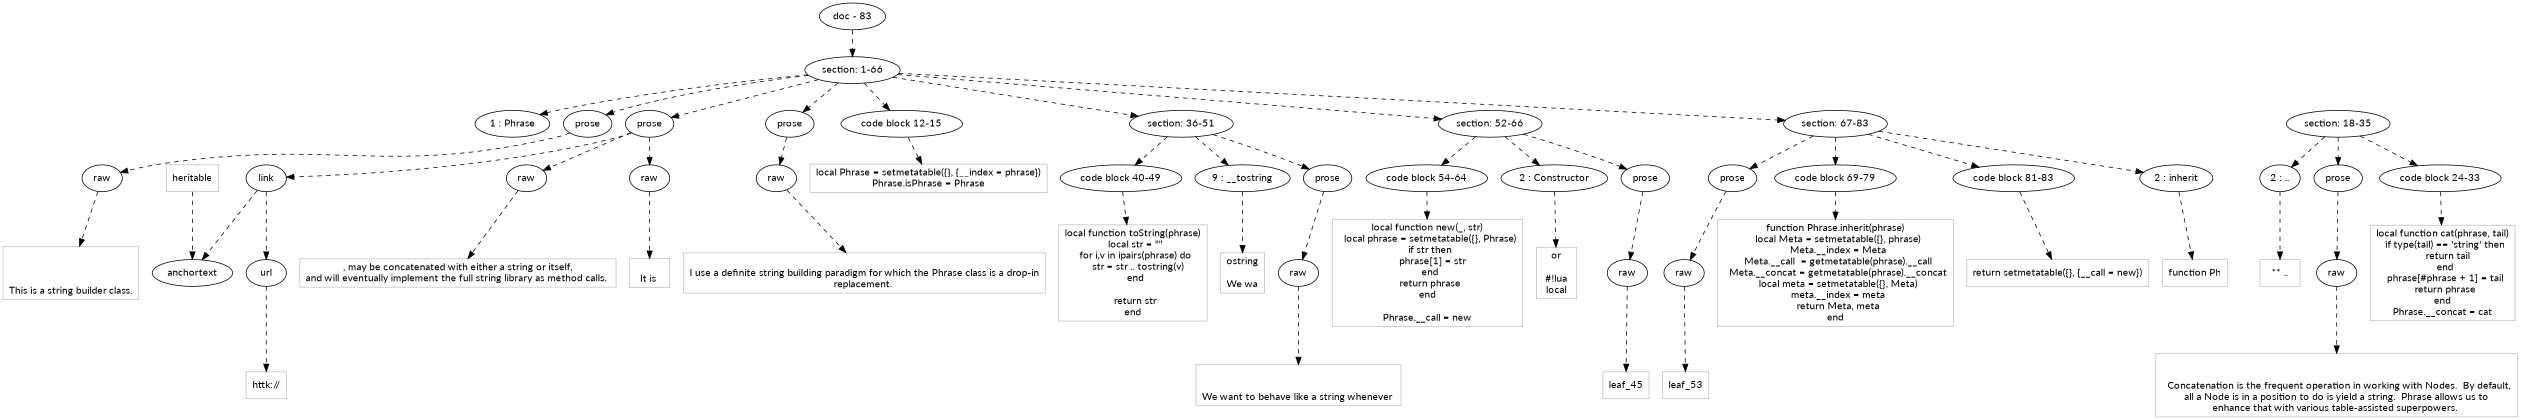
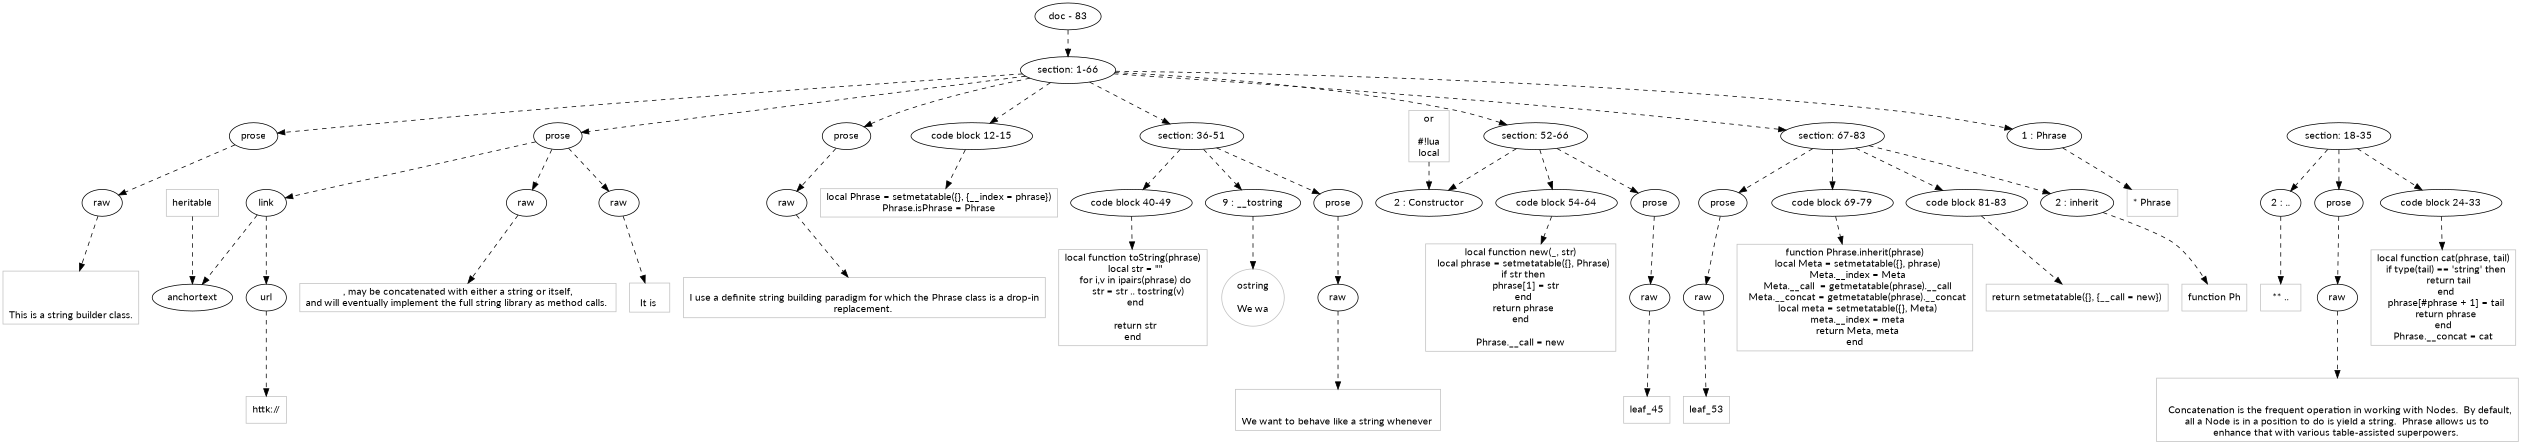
none -> (2152, 203)
(1555, 216) -> (1429, 172)
(1243, 273) -> (1253, 298)
